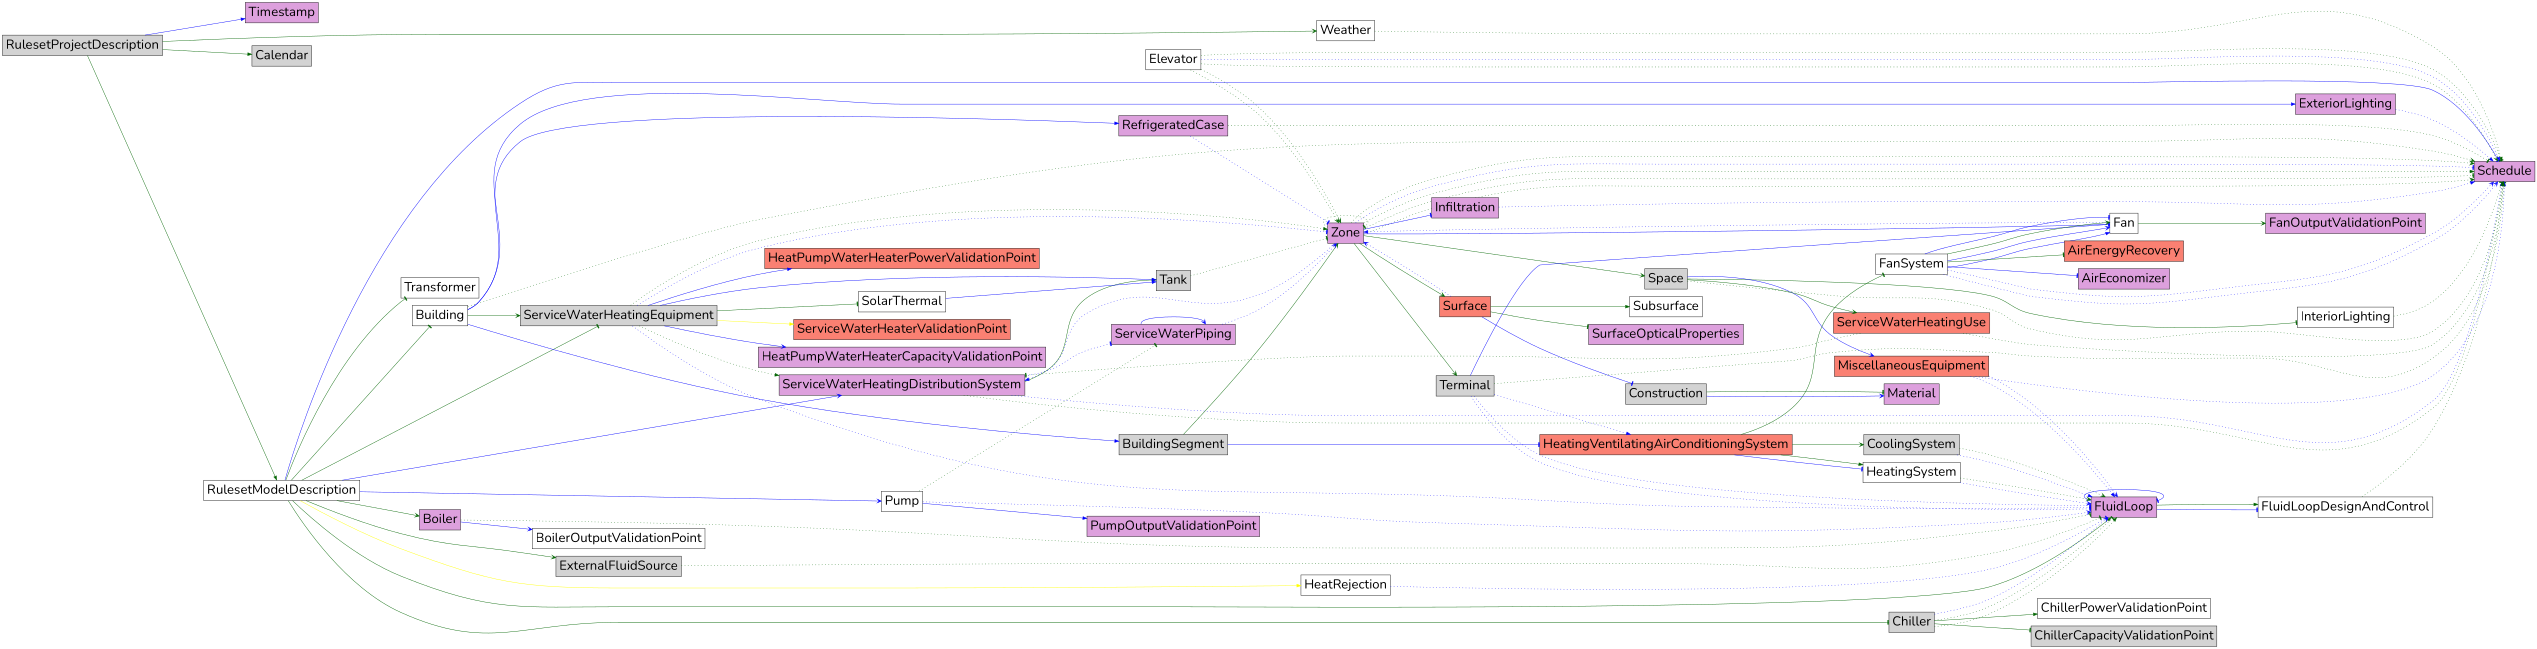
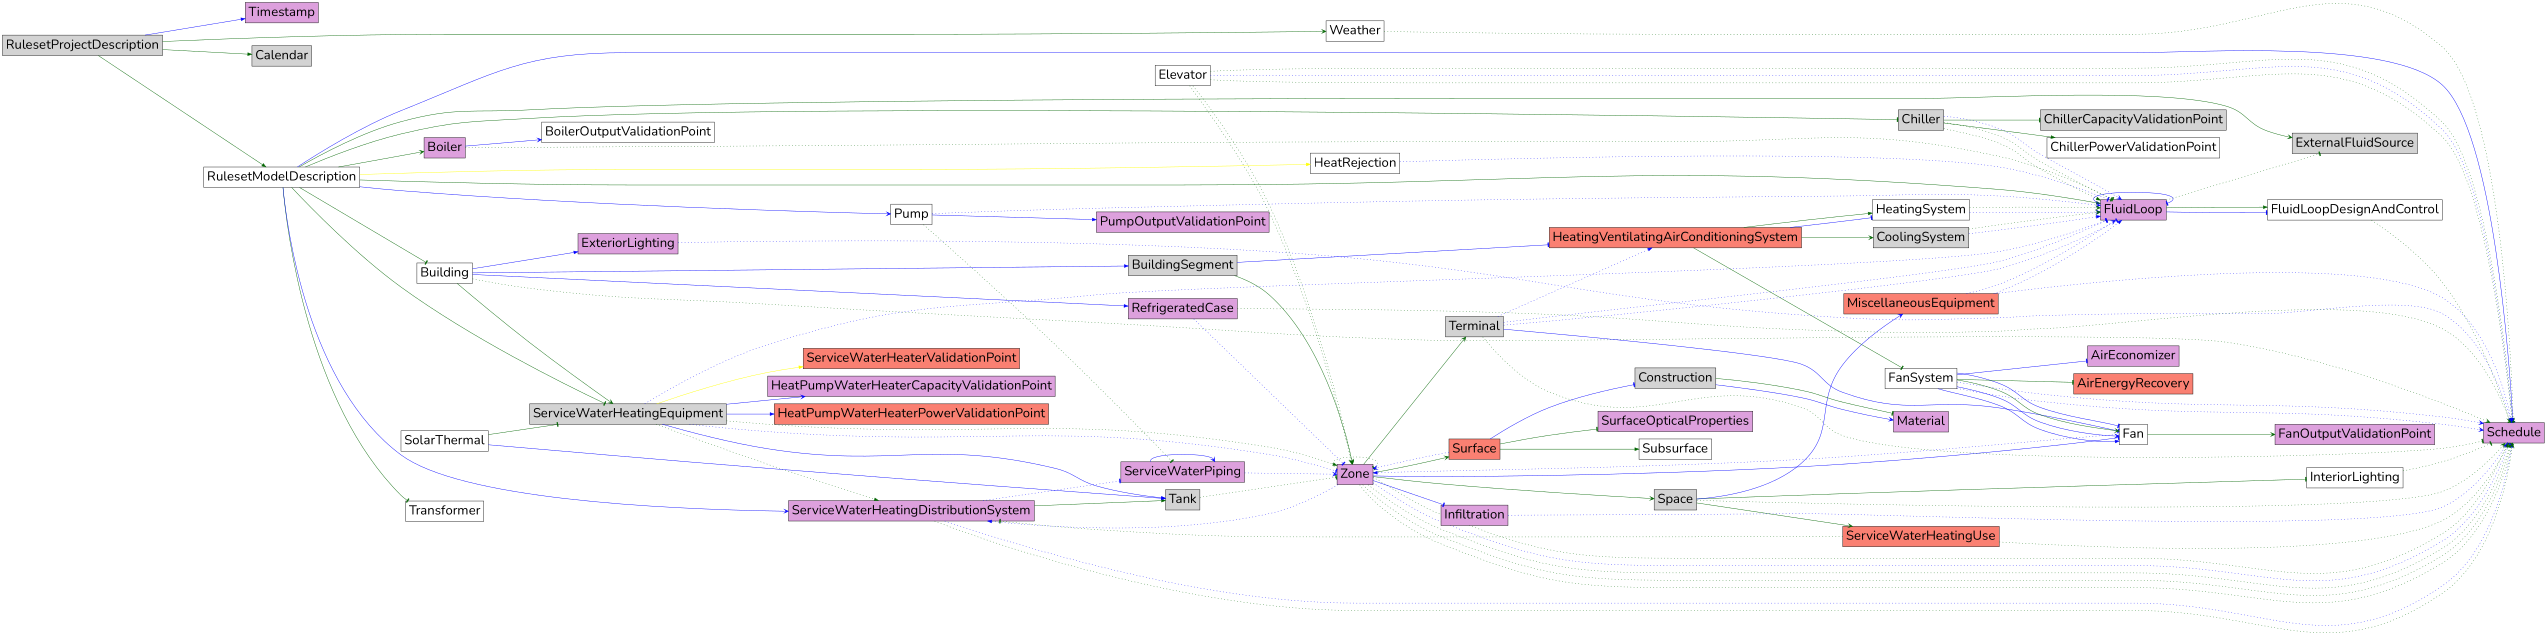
(787, 307) -> (522, 430)
(1394, 564) -> (2242, 177)
